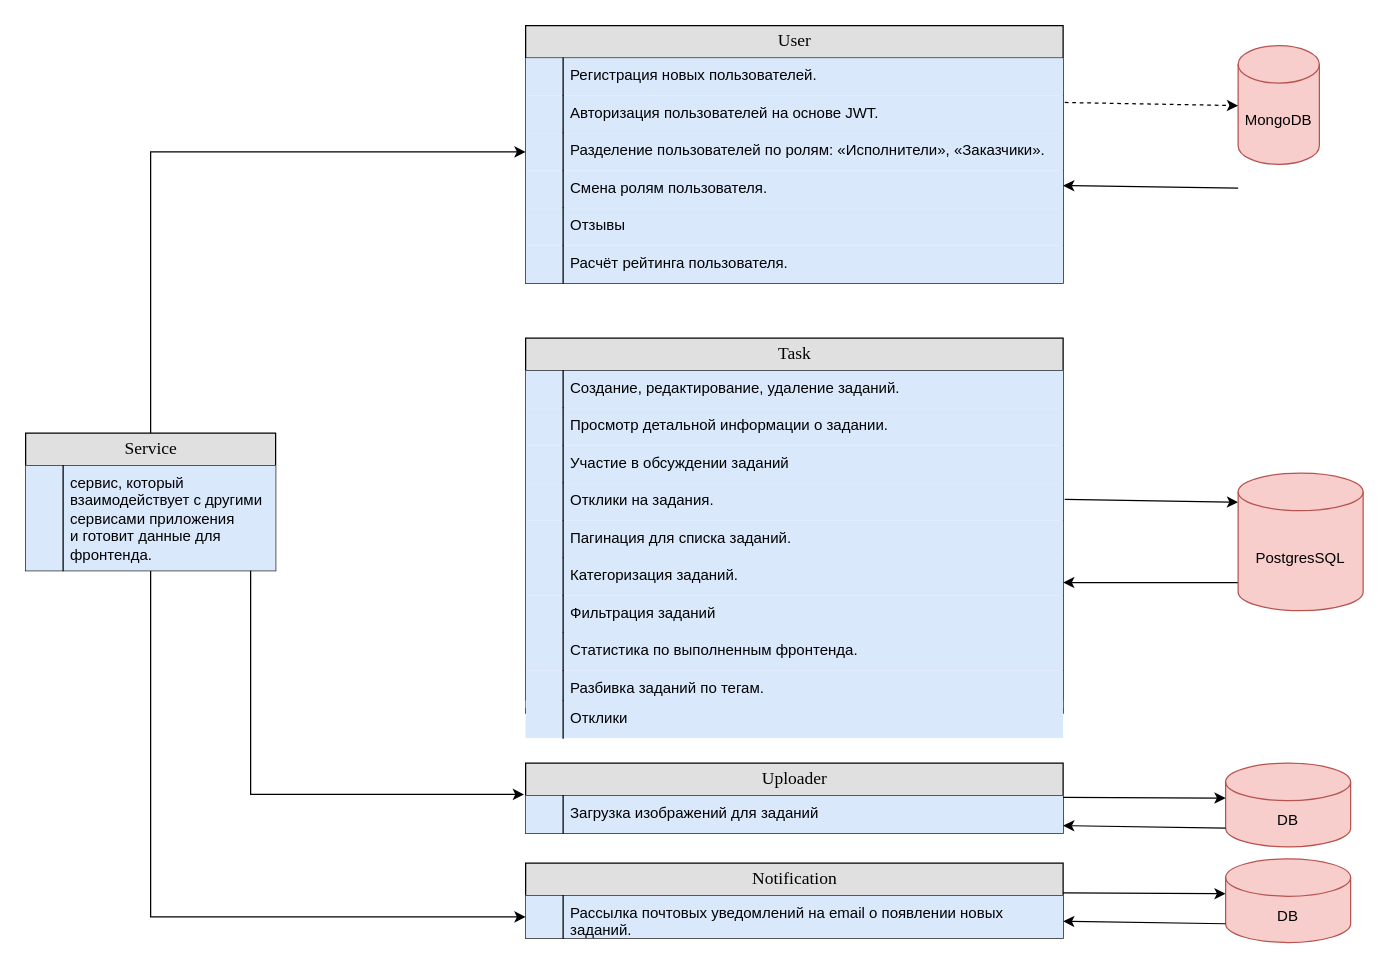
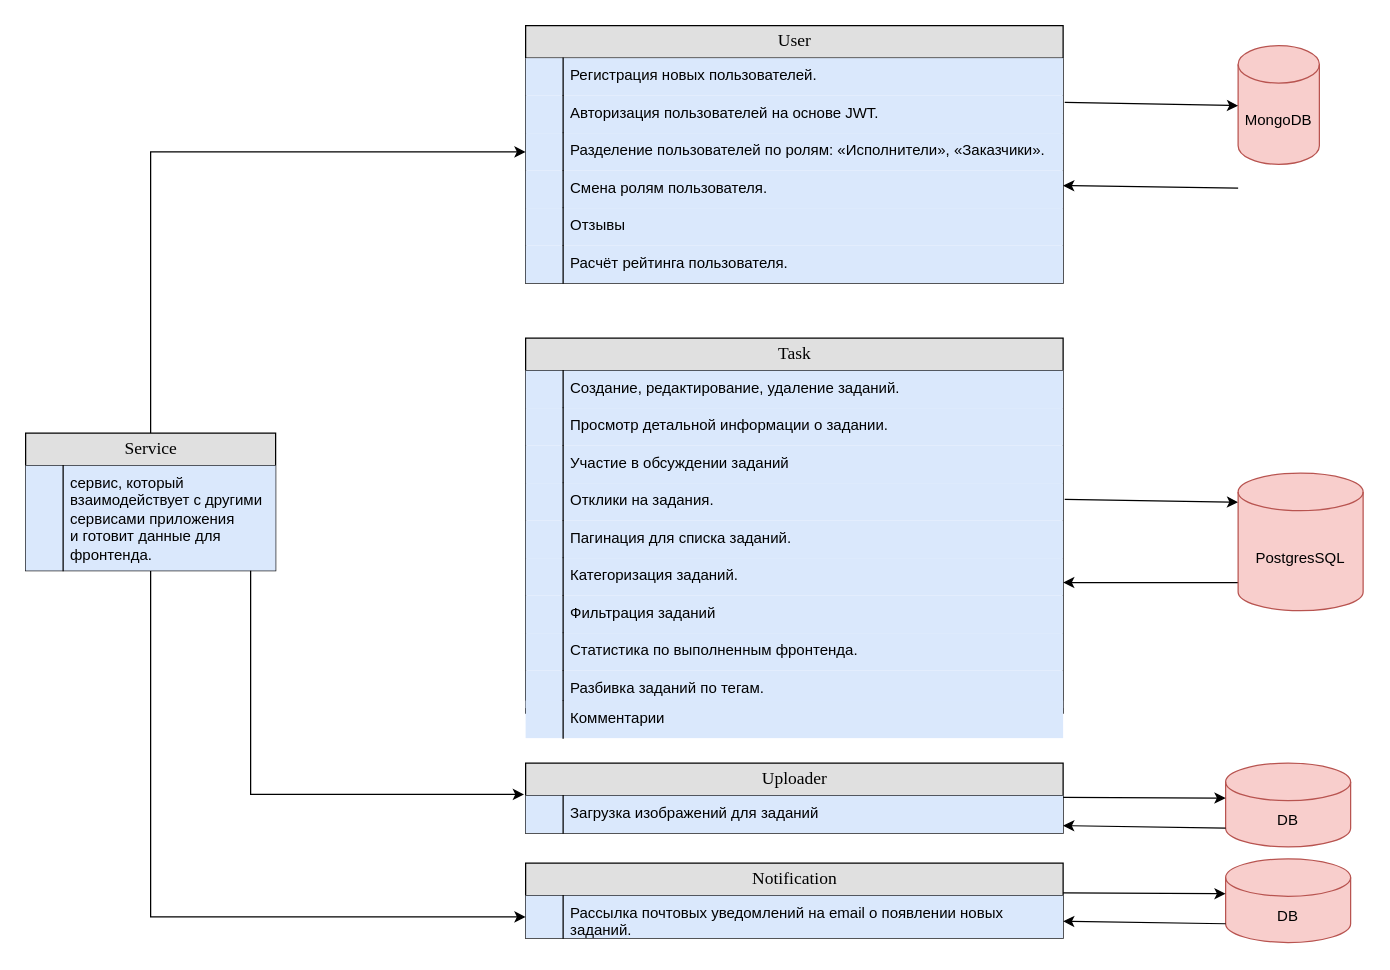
(1148, 104) -> (1148, 104)
(600, 718) -> (617, 718)
